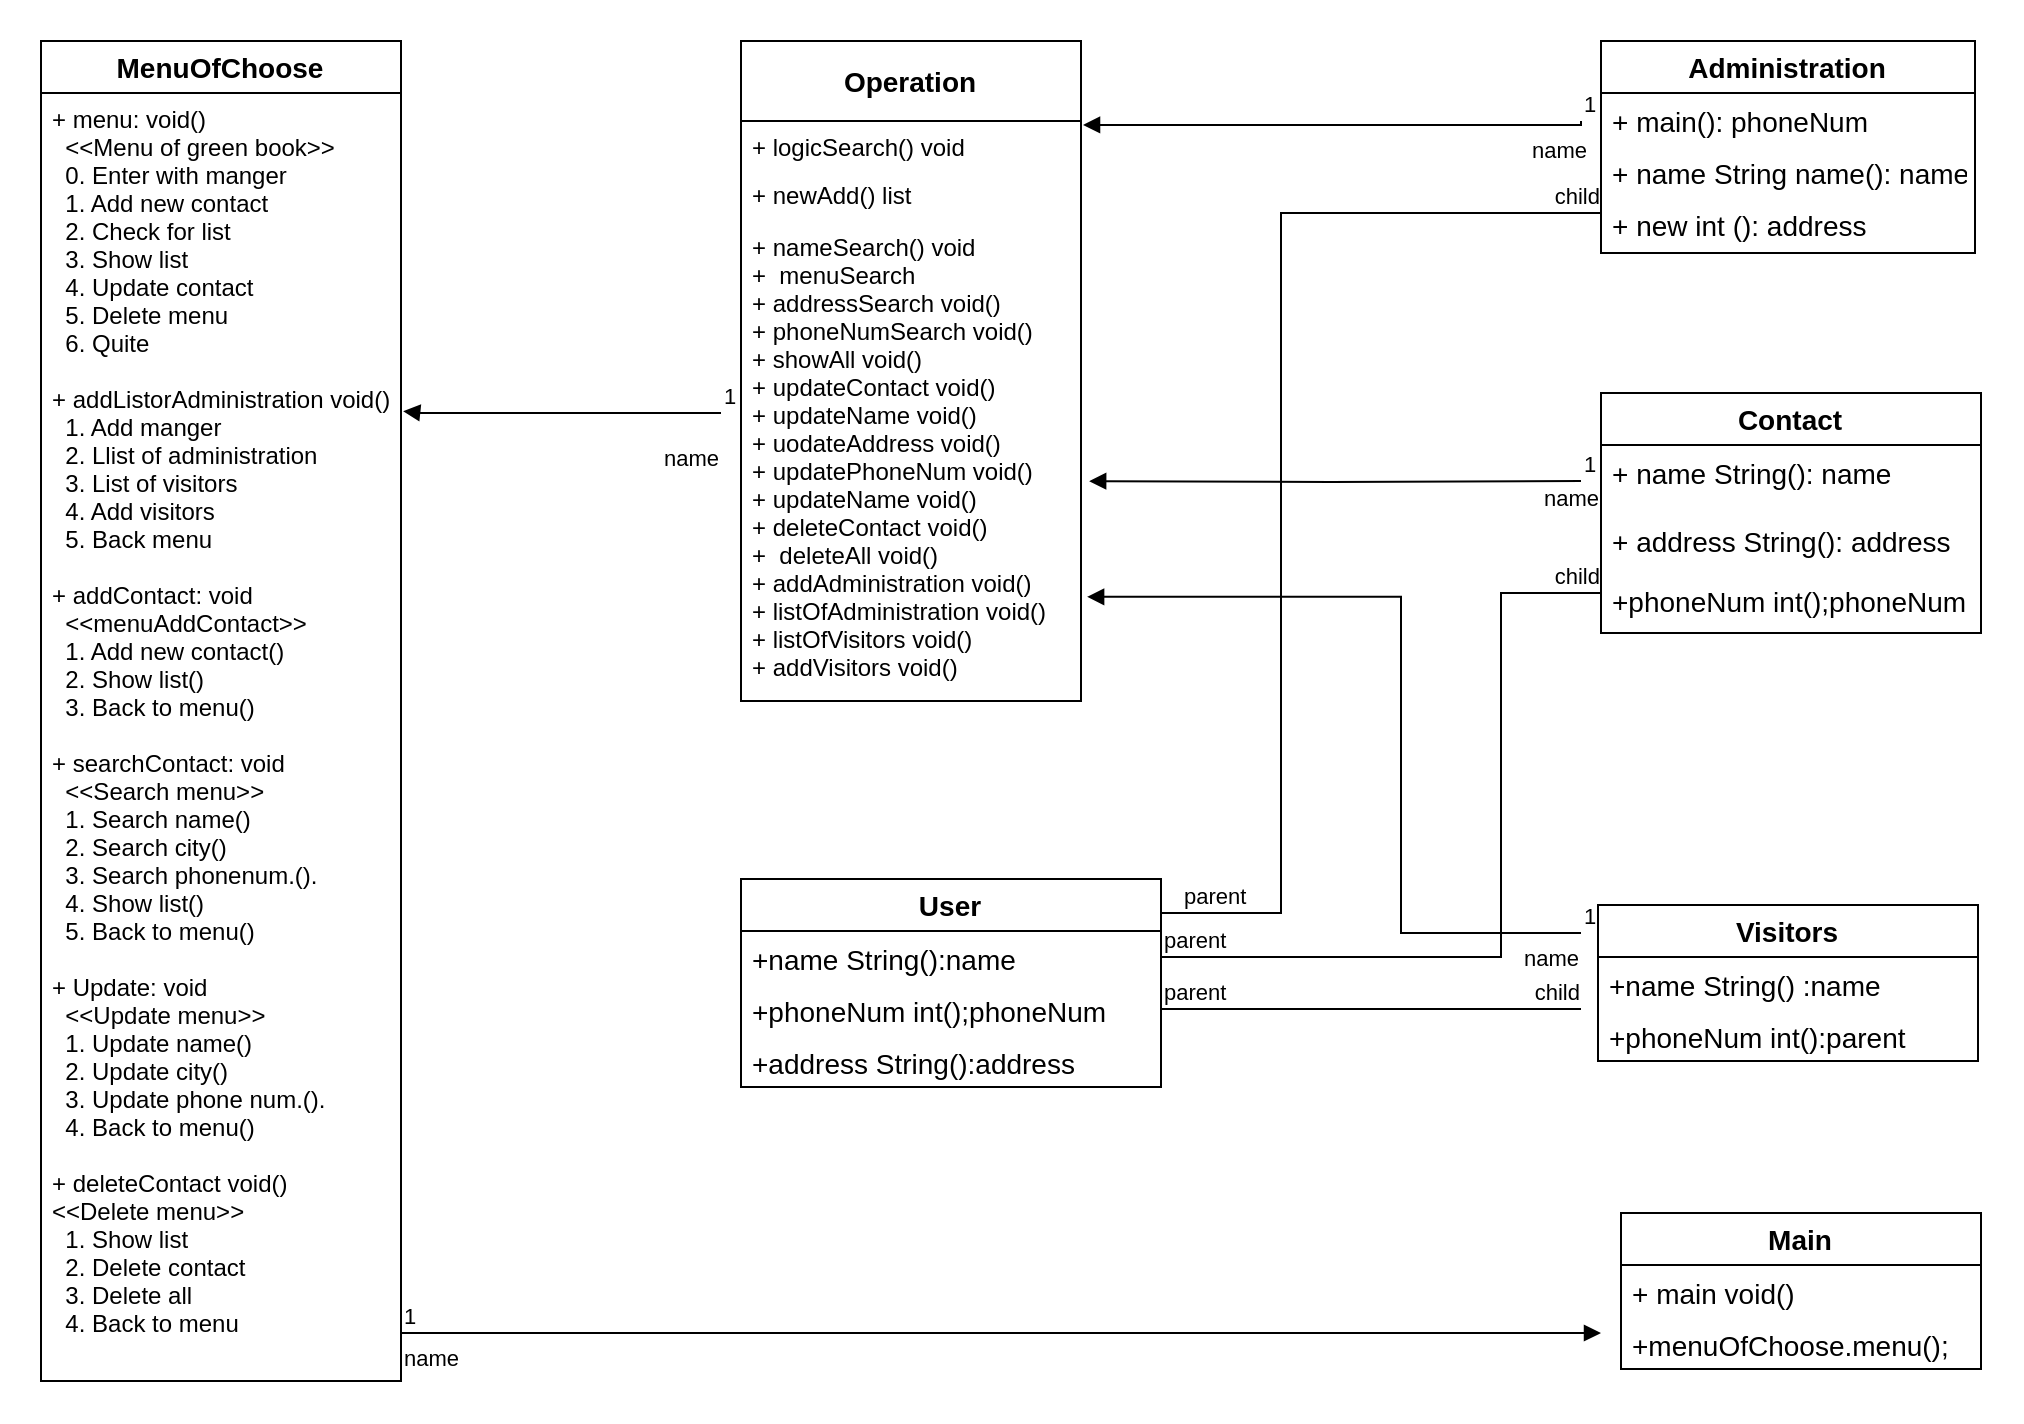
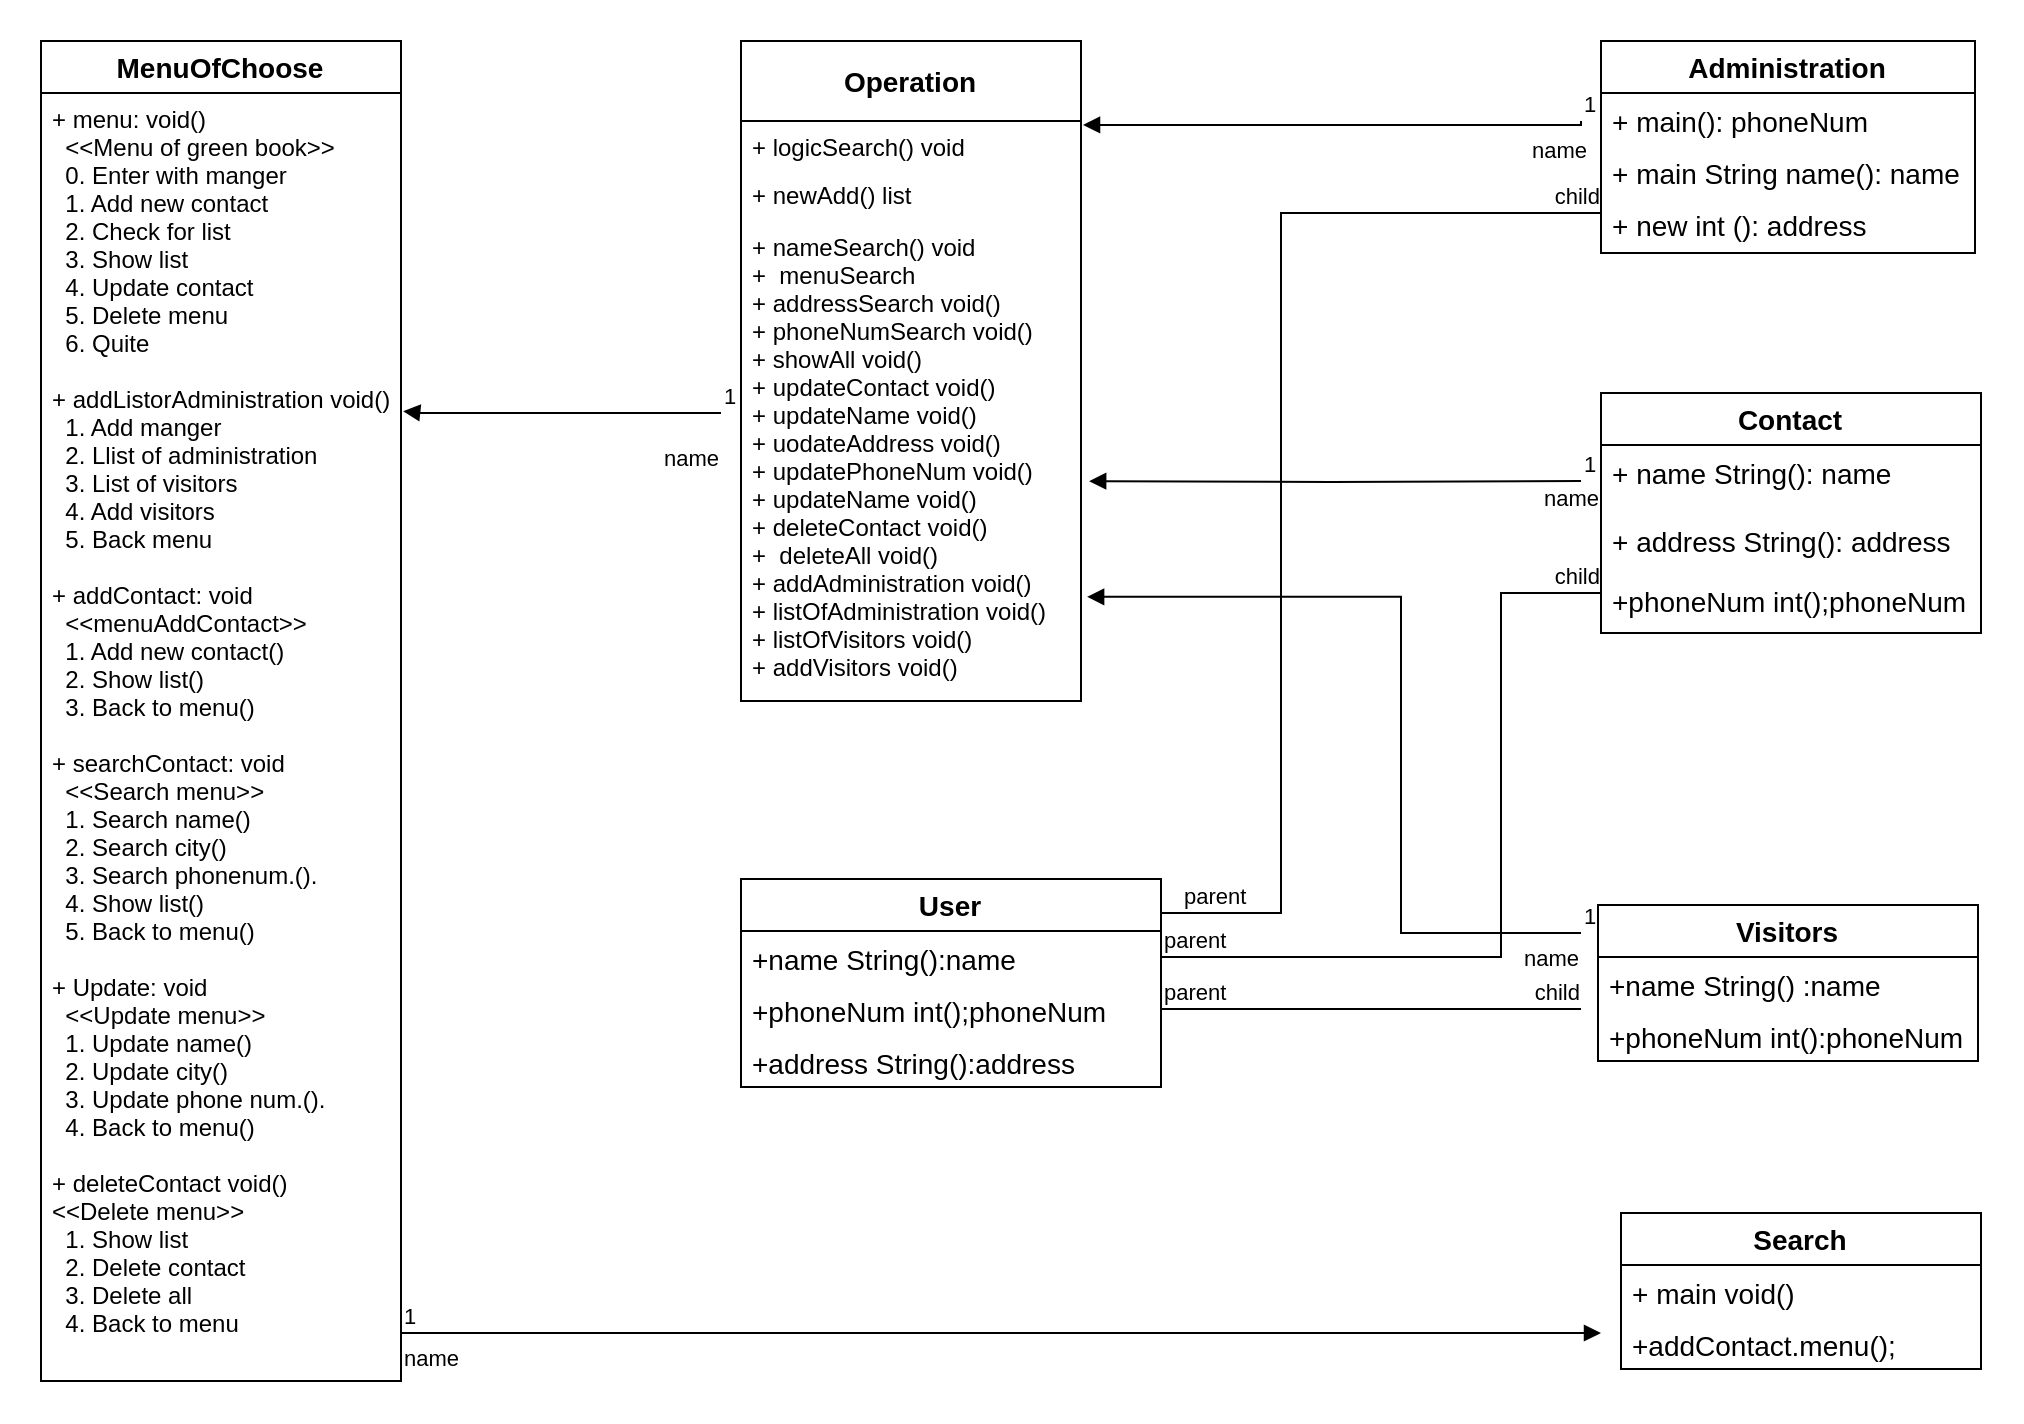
(1794, 175) -> (1790, 175)
(1771, 1039) -> (1786, 1039)
(1800, 1241) -> (1800, 1241)
(1789, 1347) -> (1774, 1347)
